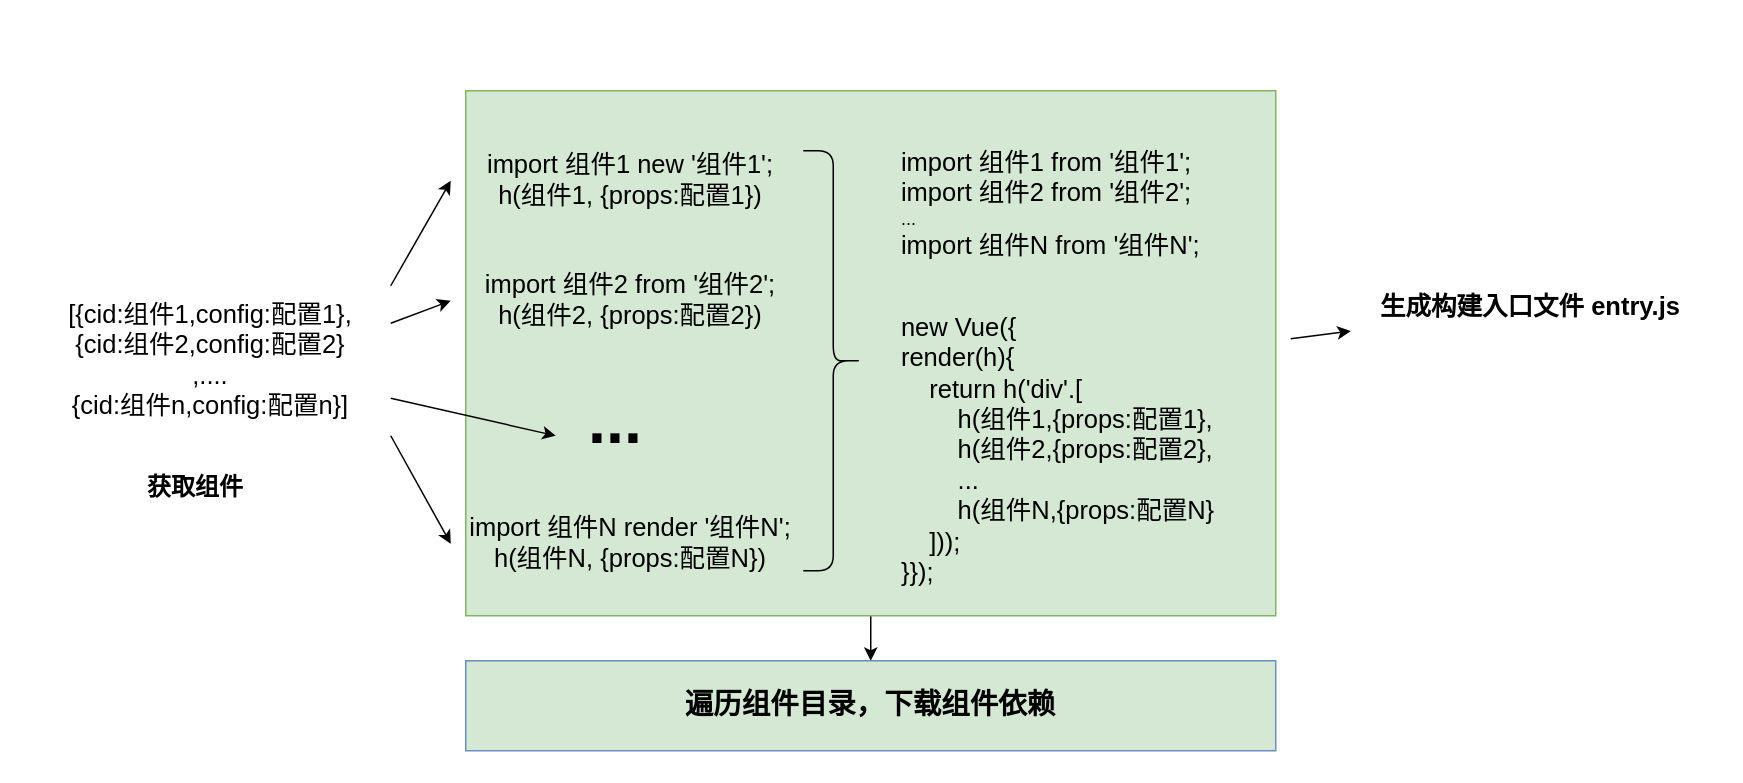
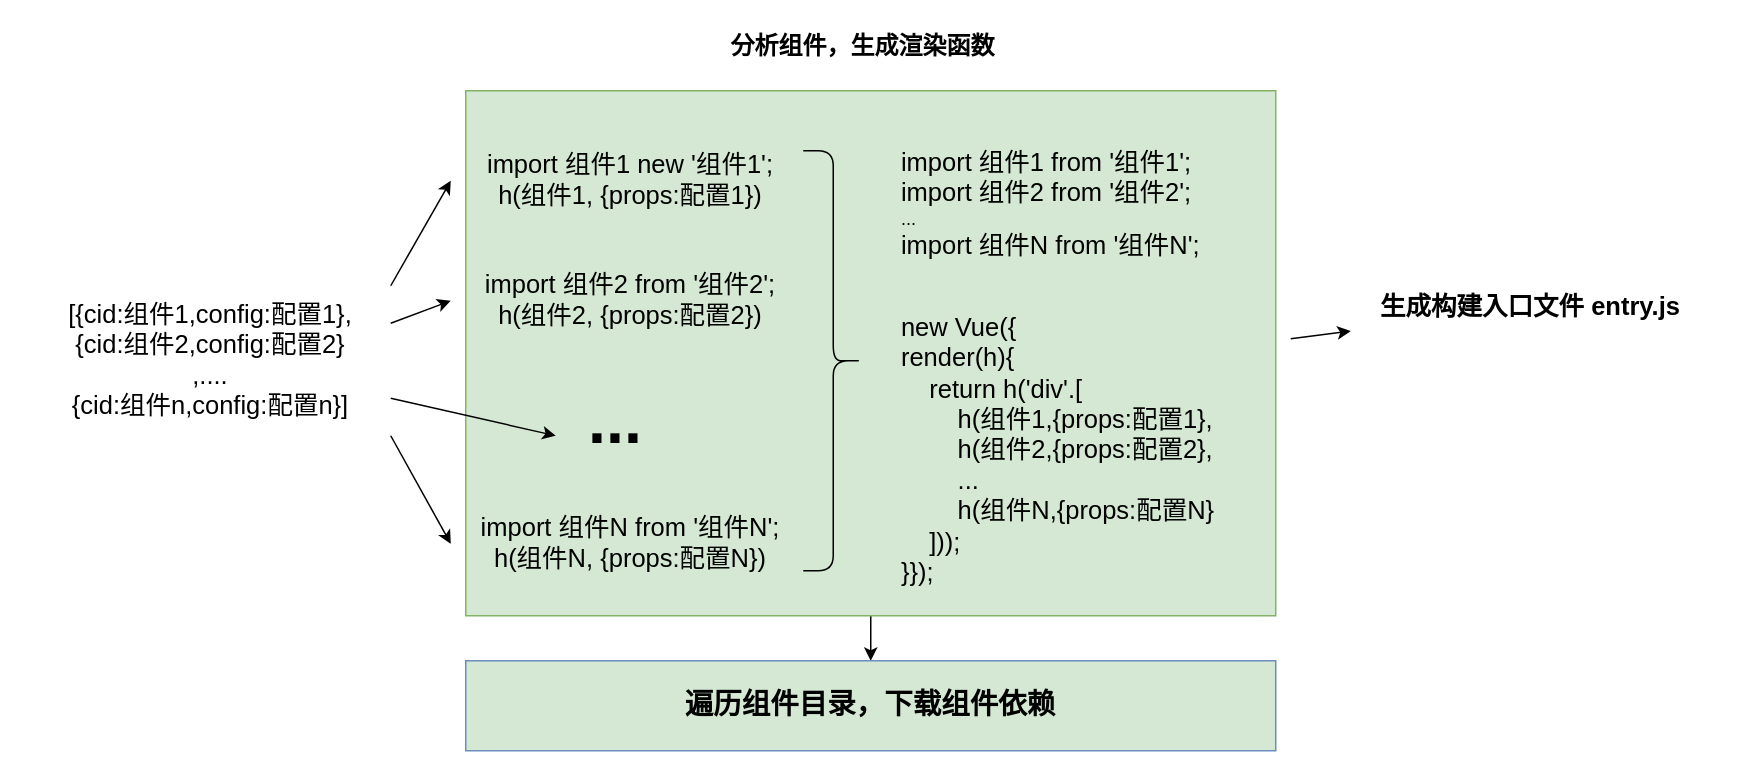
none -> (863, 46)
(196, 487) -> none
(631, 544) -> (631, 544)
